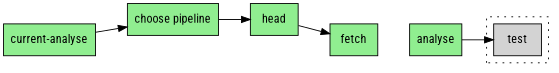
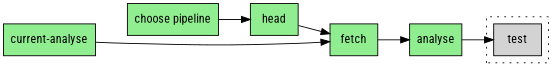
(107, 30) -> (208, 45)
none -> (389, 40)
